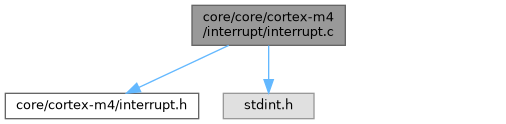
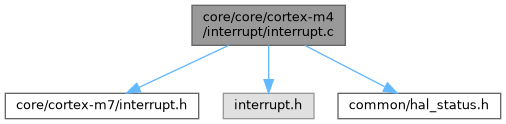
(102, 106) -> (102, 106)
(269, 106) -> (269, 106)
none -> (419, 106)
